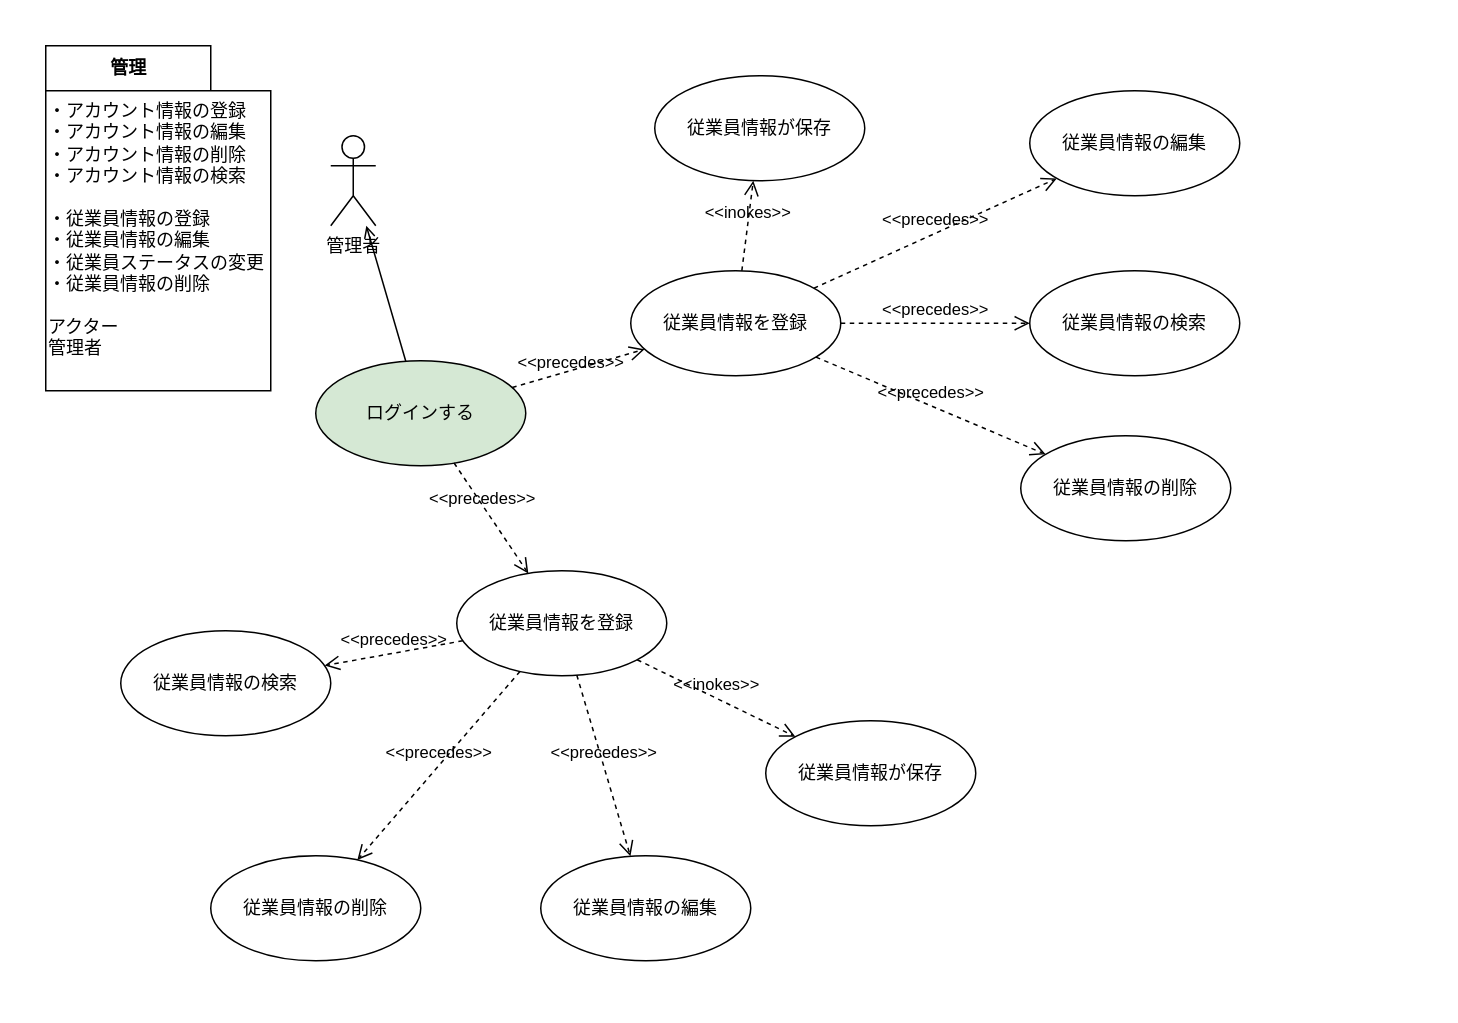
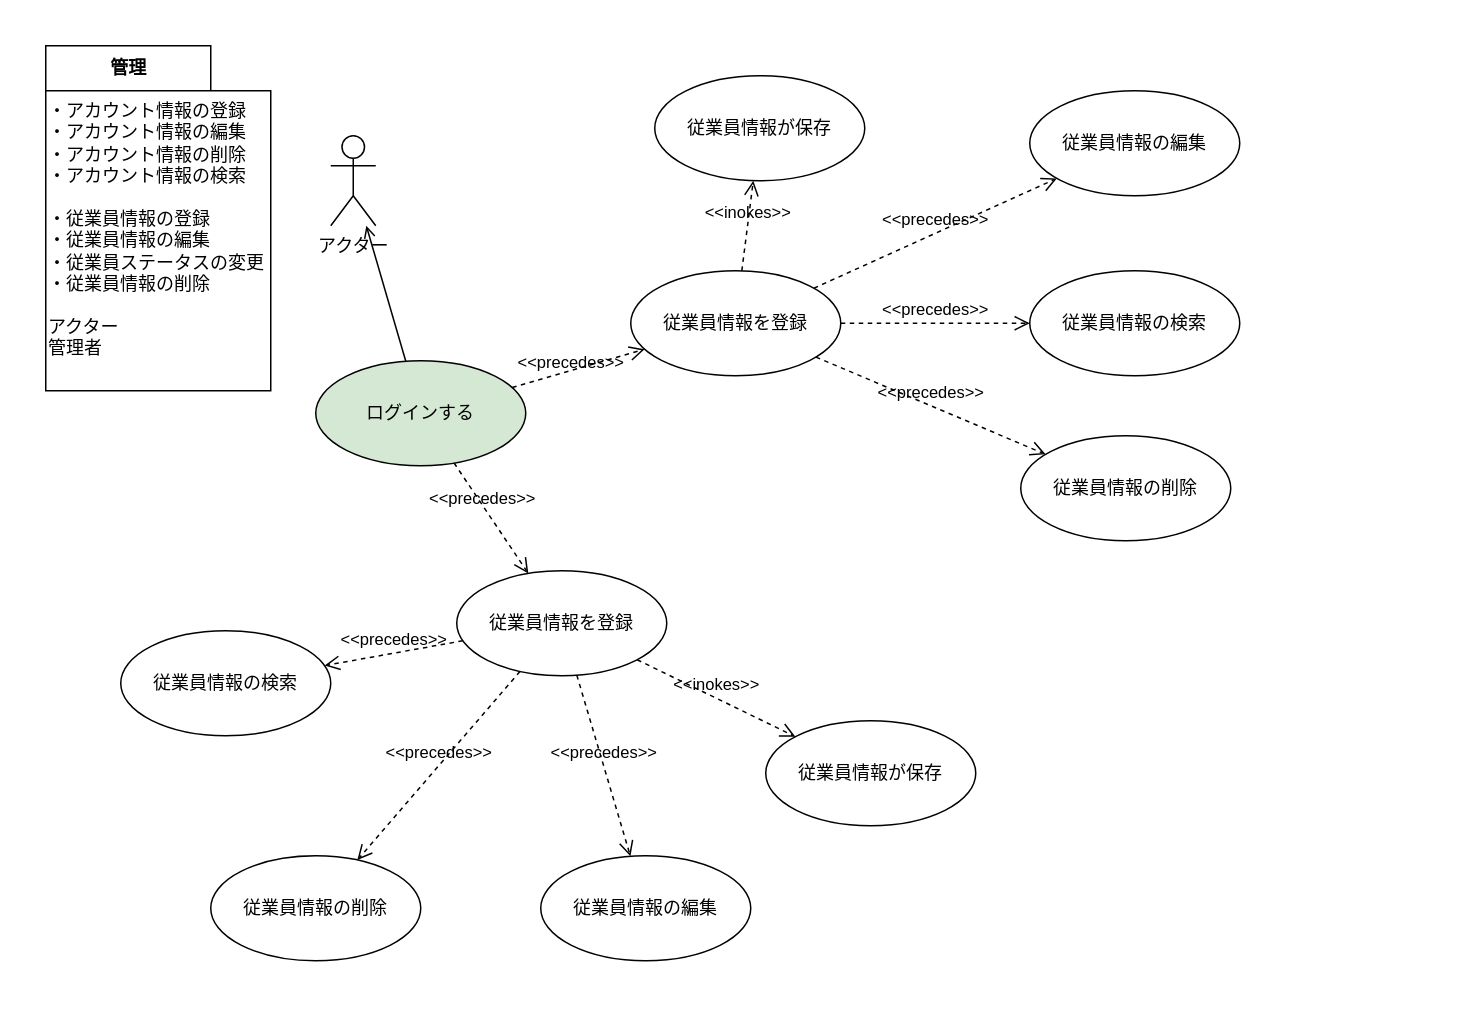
(354, 247) -> (354, 247)
